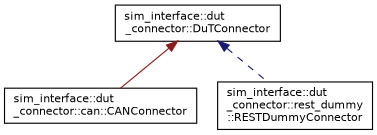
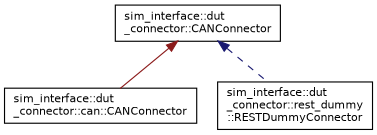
(198, 23) -> (198, 23)
